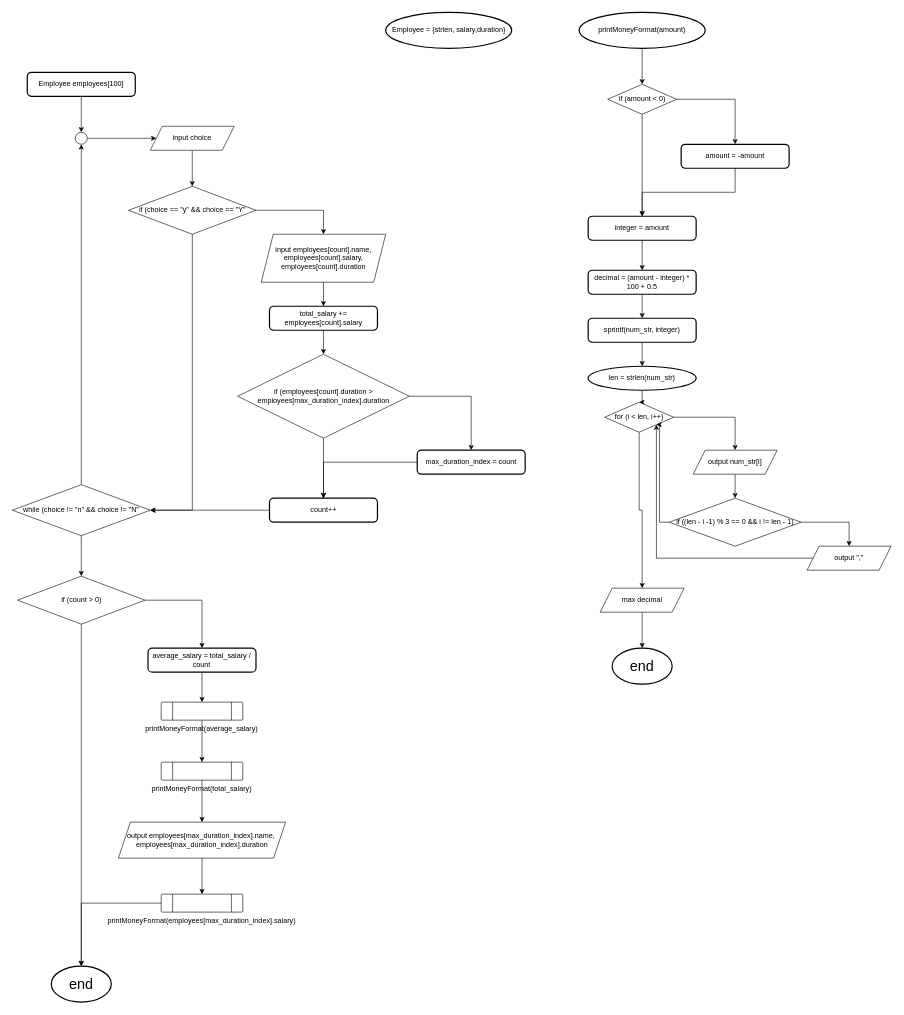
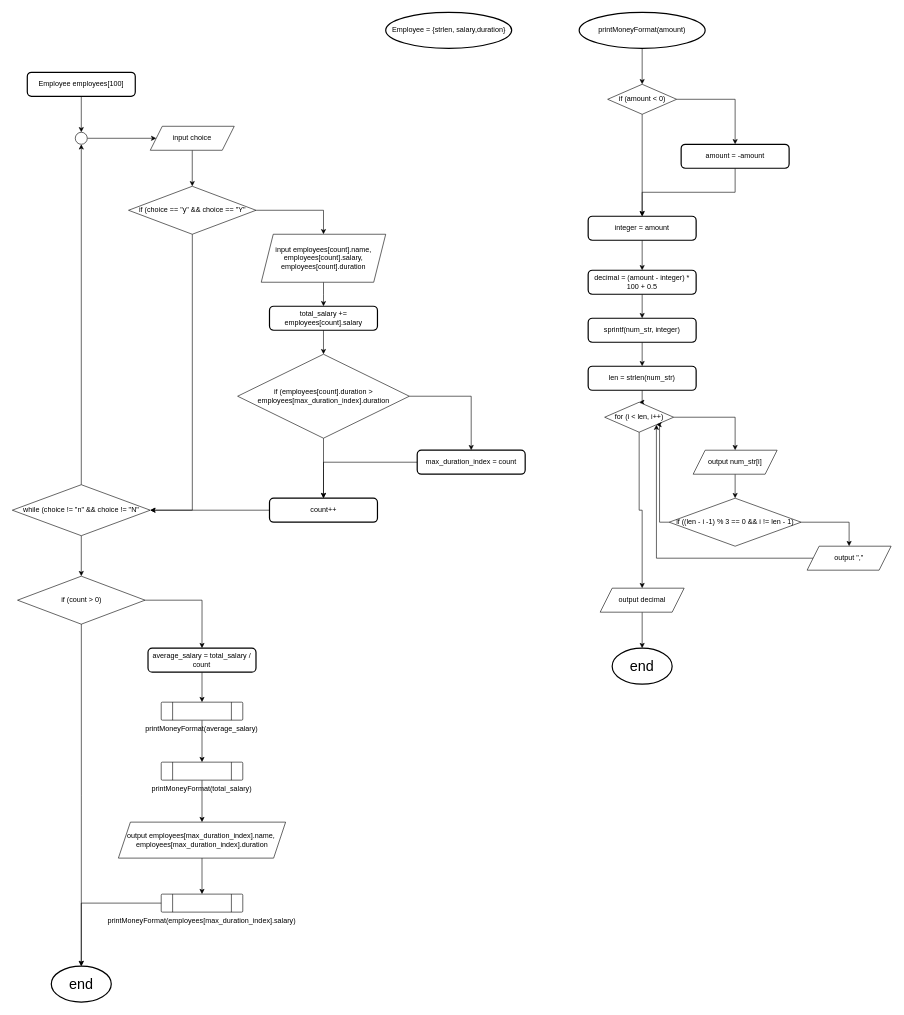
(642, 378) -> (642, 378)
(642, 600) -> (642, 600)
